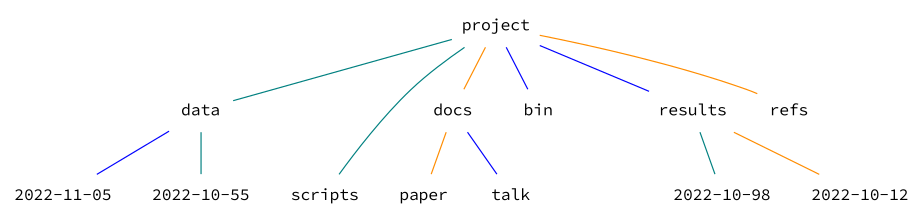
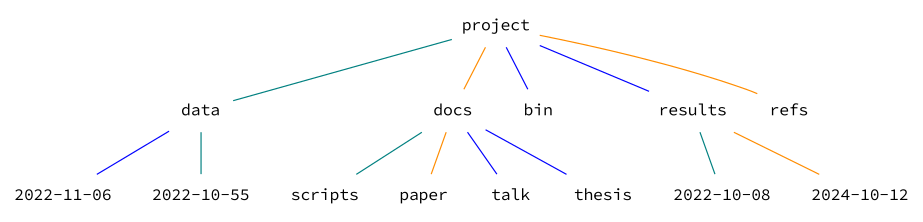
(396, 105) -> (389, 153)
(63, 196) -> (63, 196)
none -> (603, 196)
(722, 196) -> (722, 196)
(860, 196) -> (860, 196)
